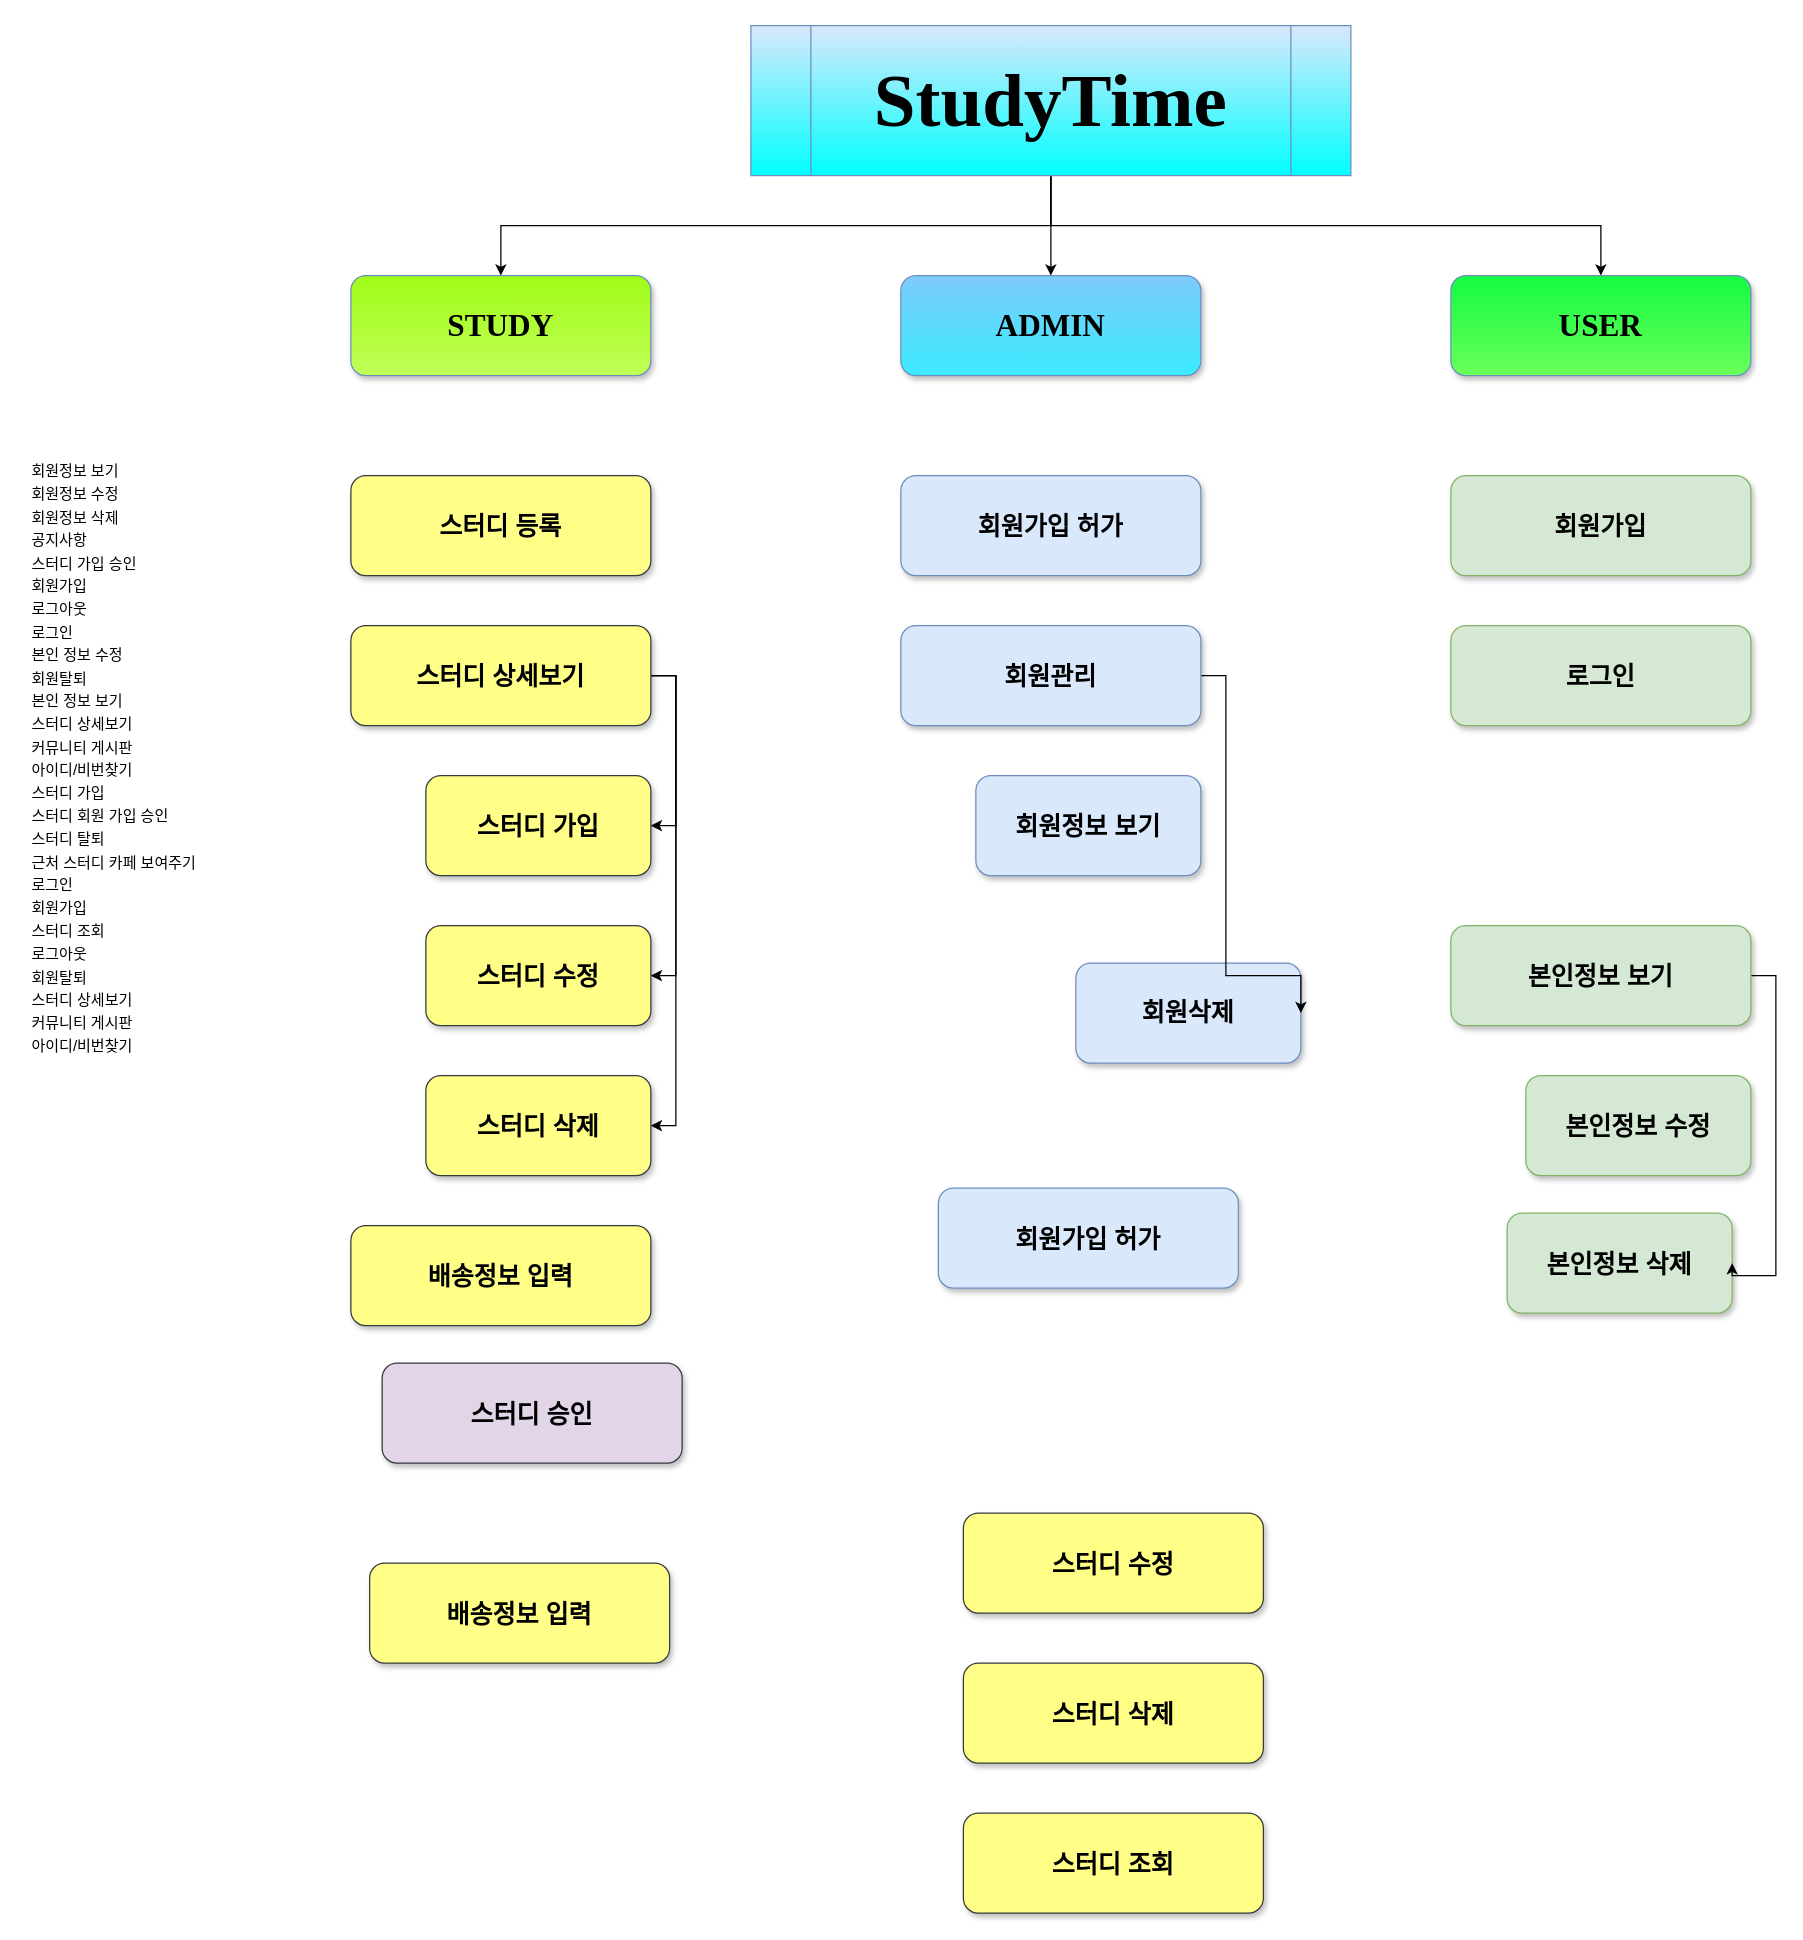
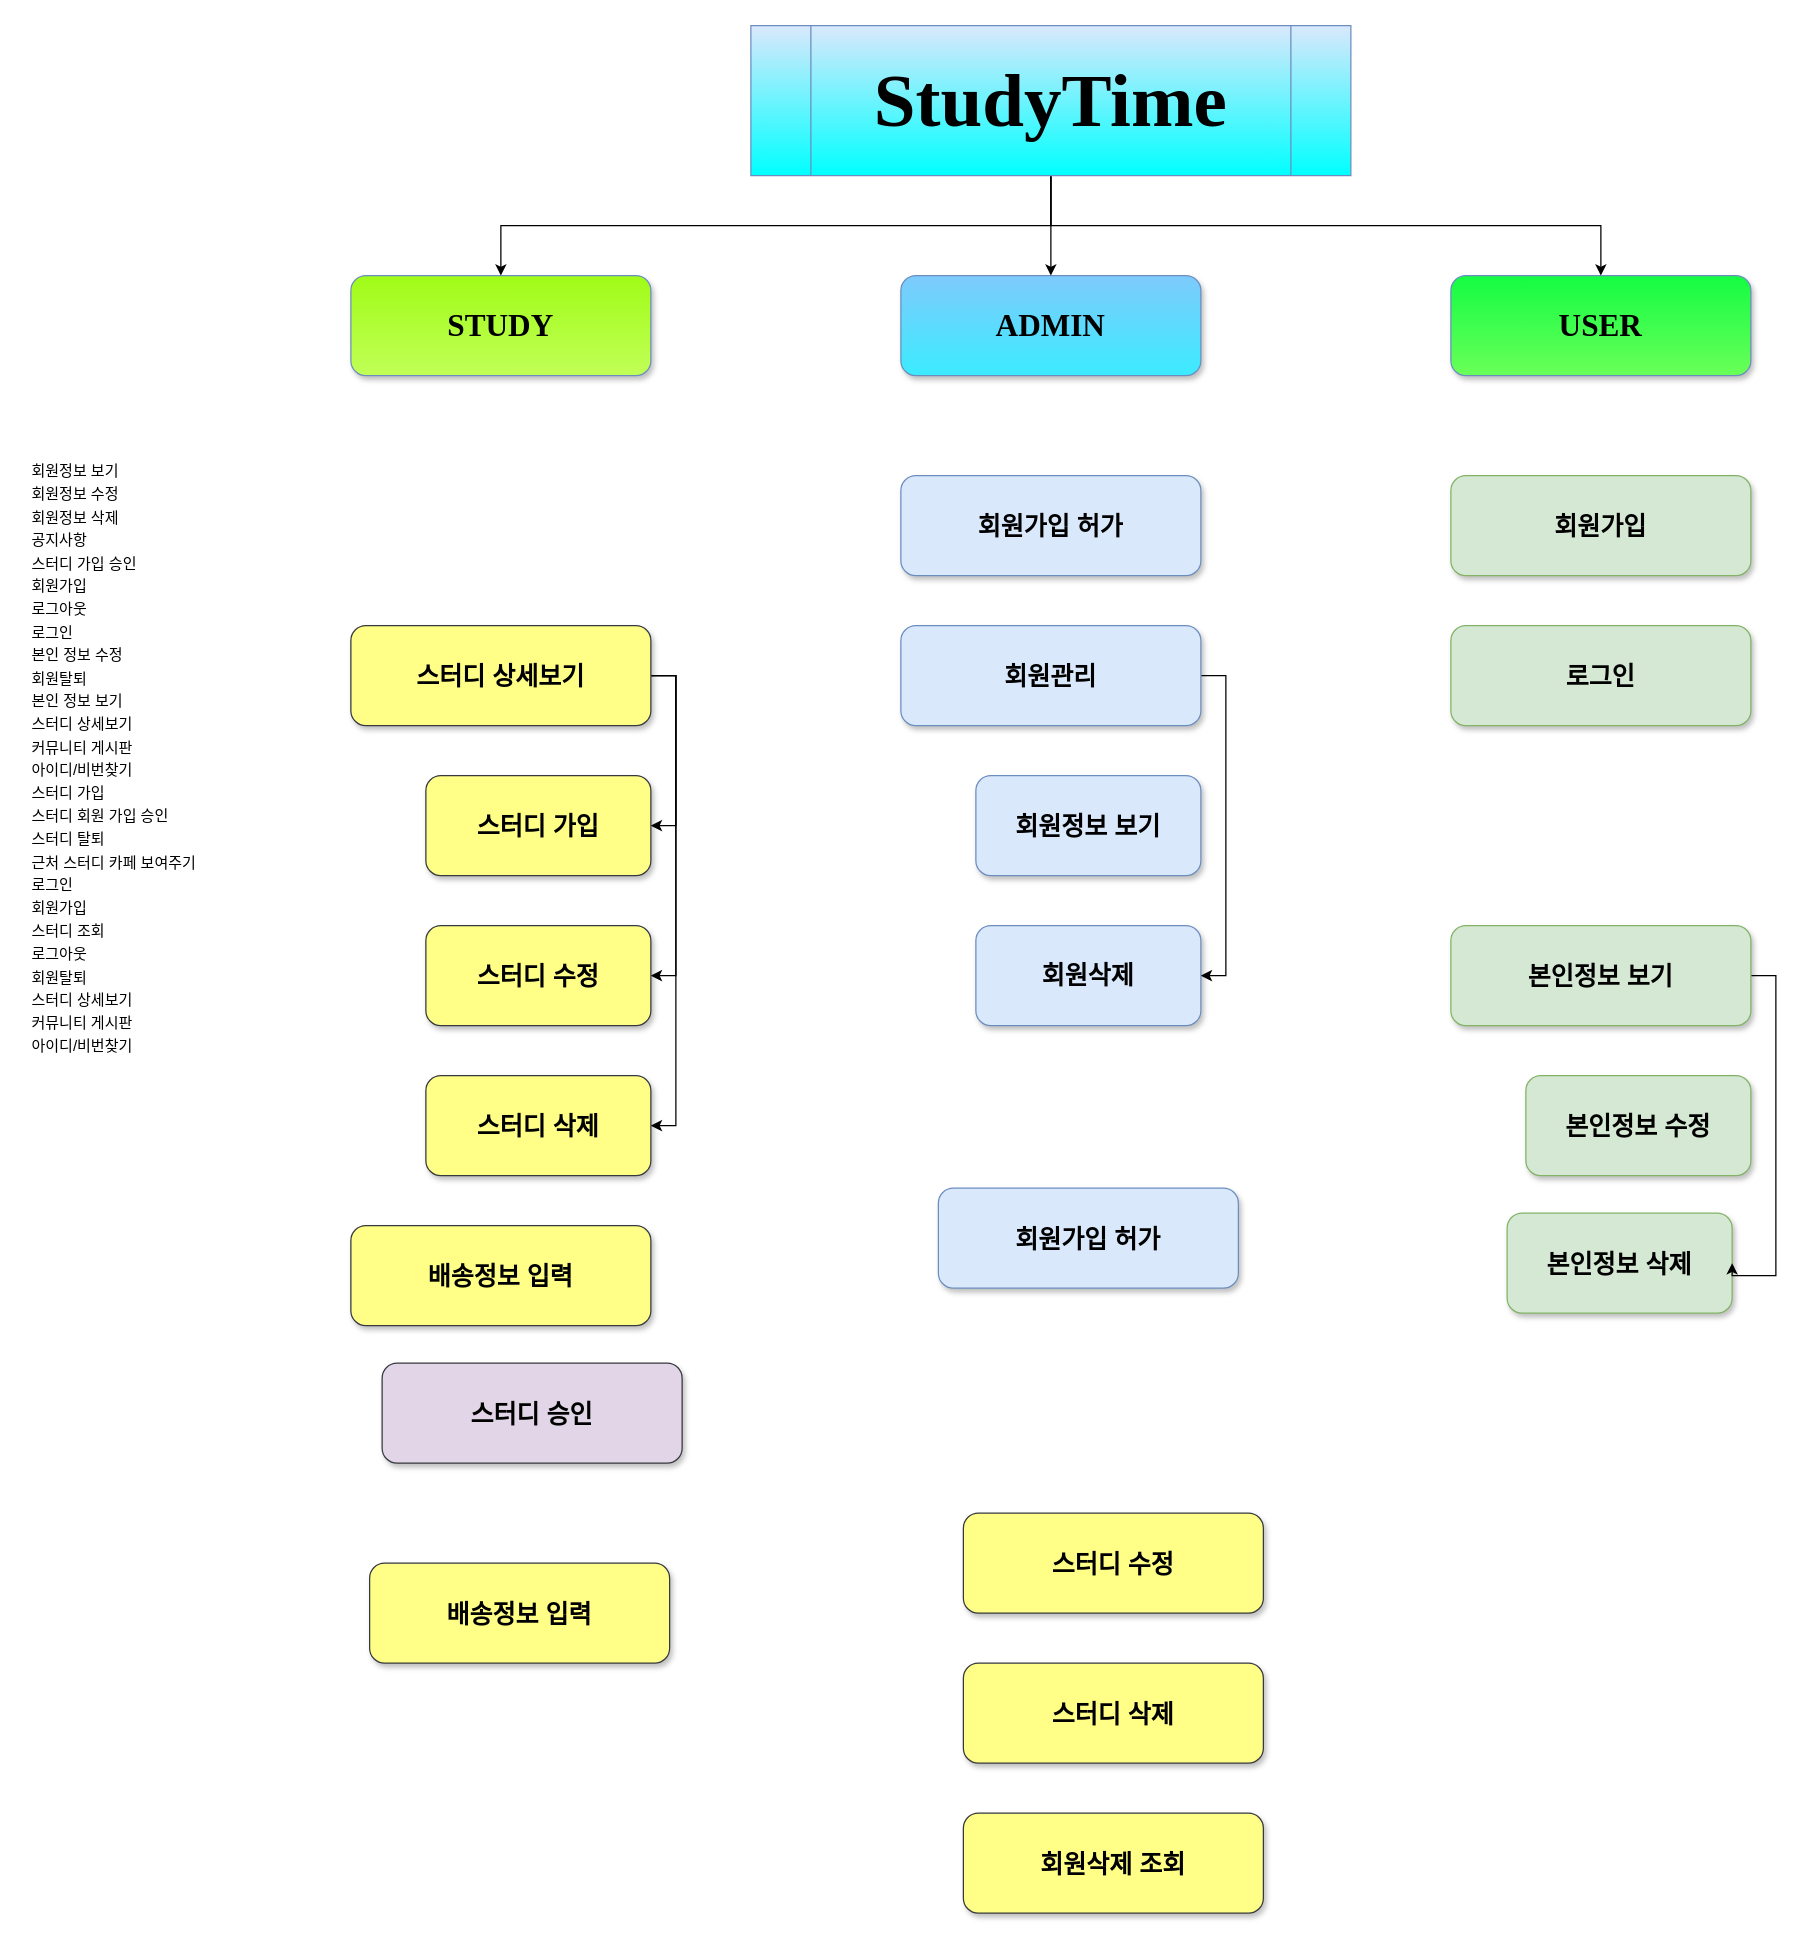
(501, 526) -> none
(1188, 1013) -> (1088, 976)
(1113, 1863) -> (1113, 1863)
